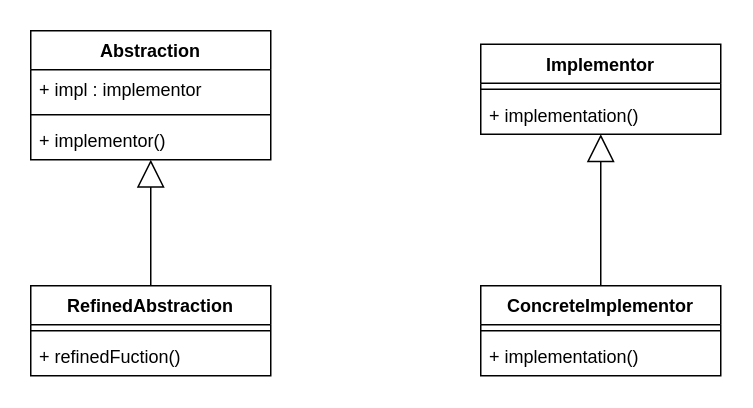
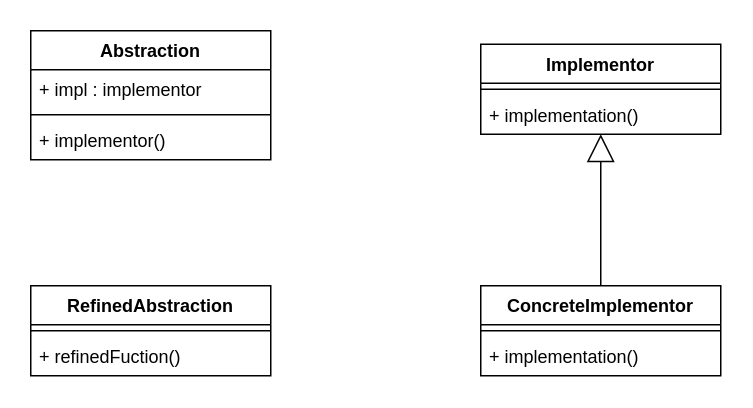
(151, 236) -> none
